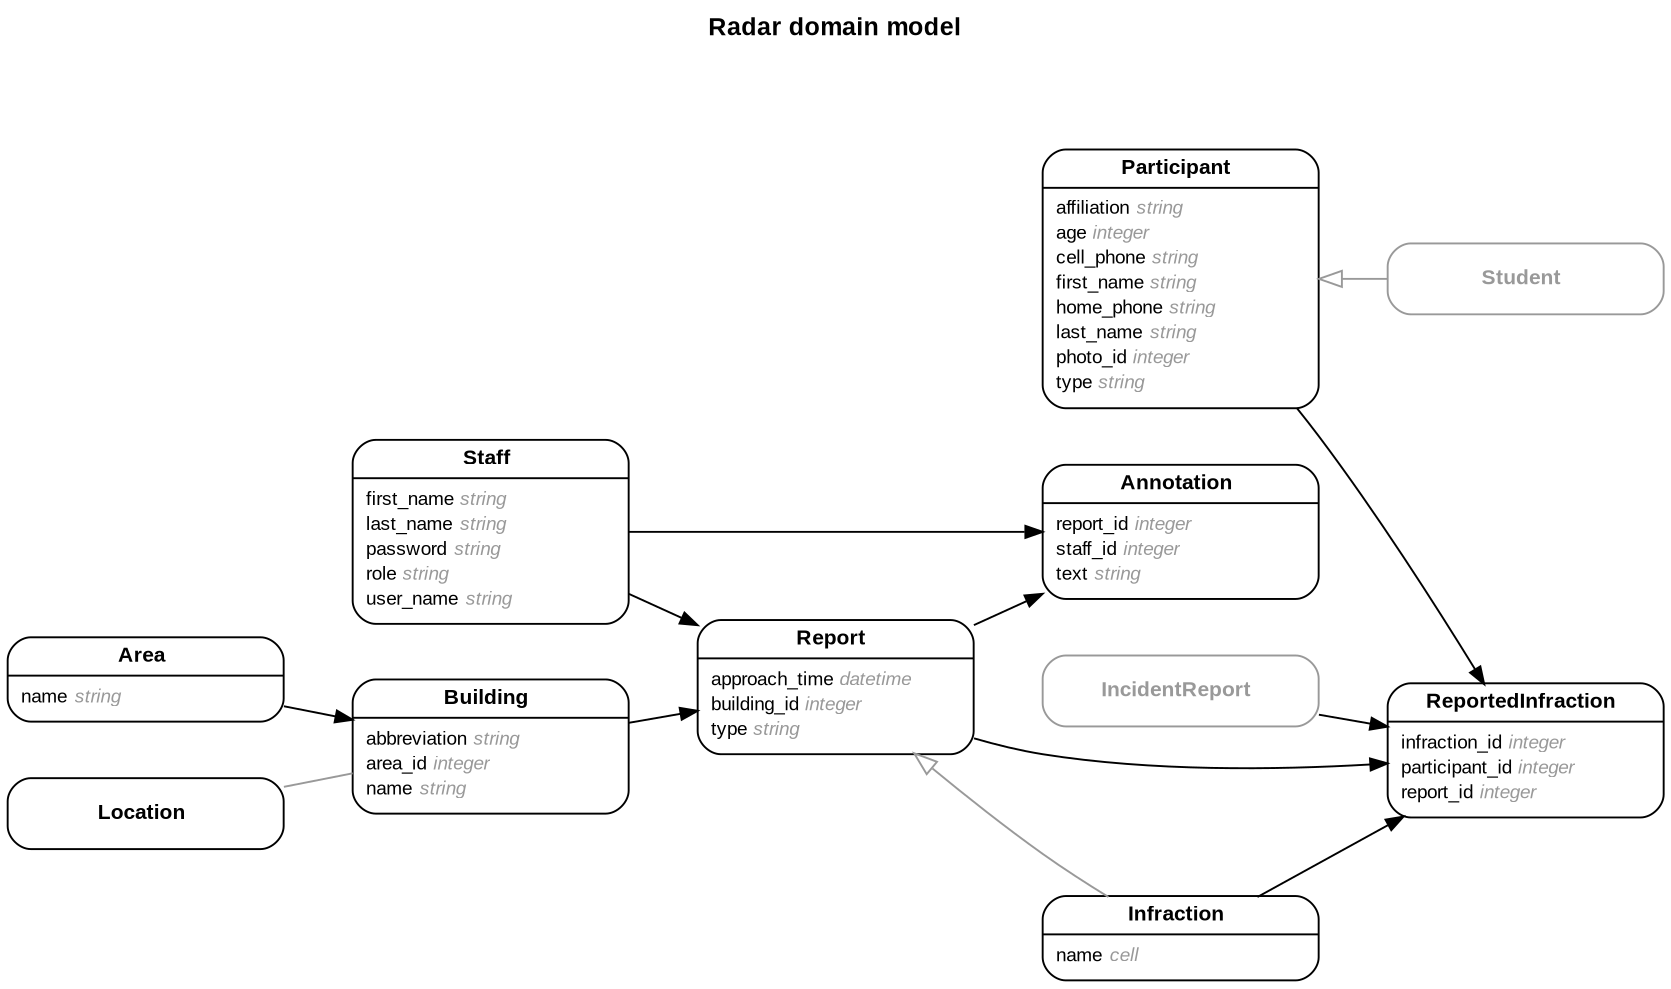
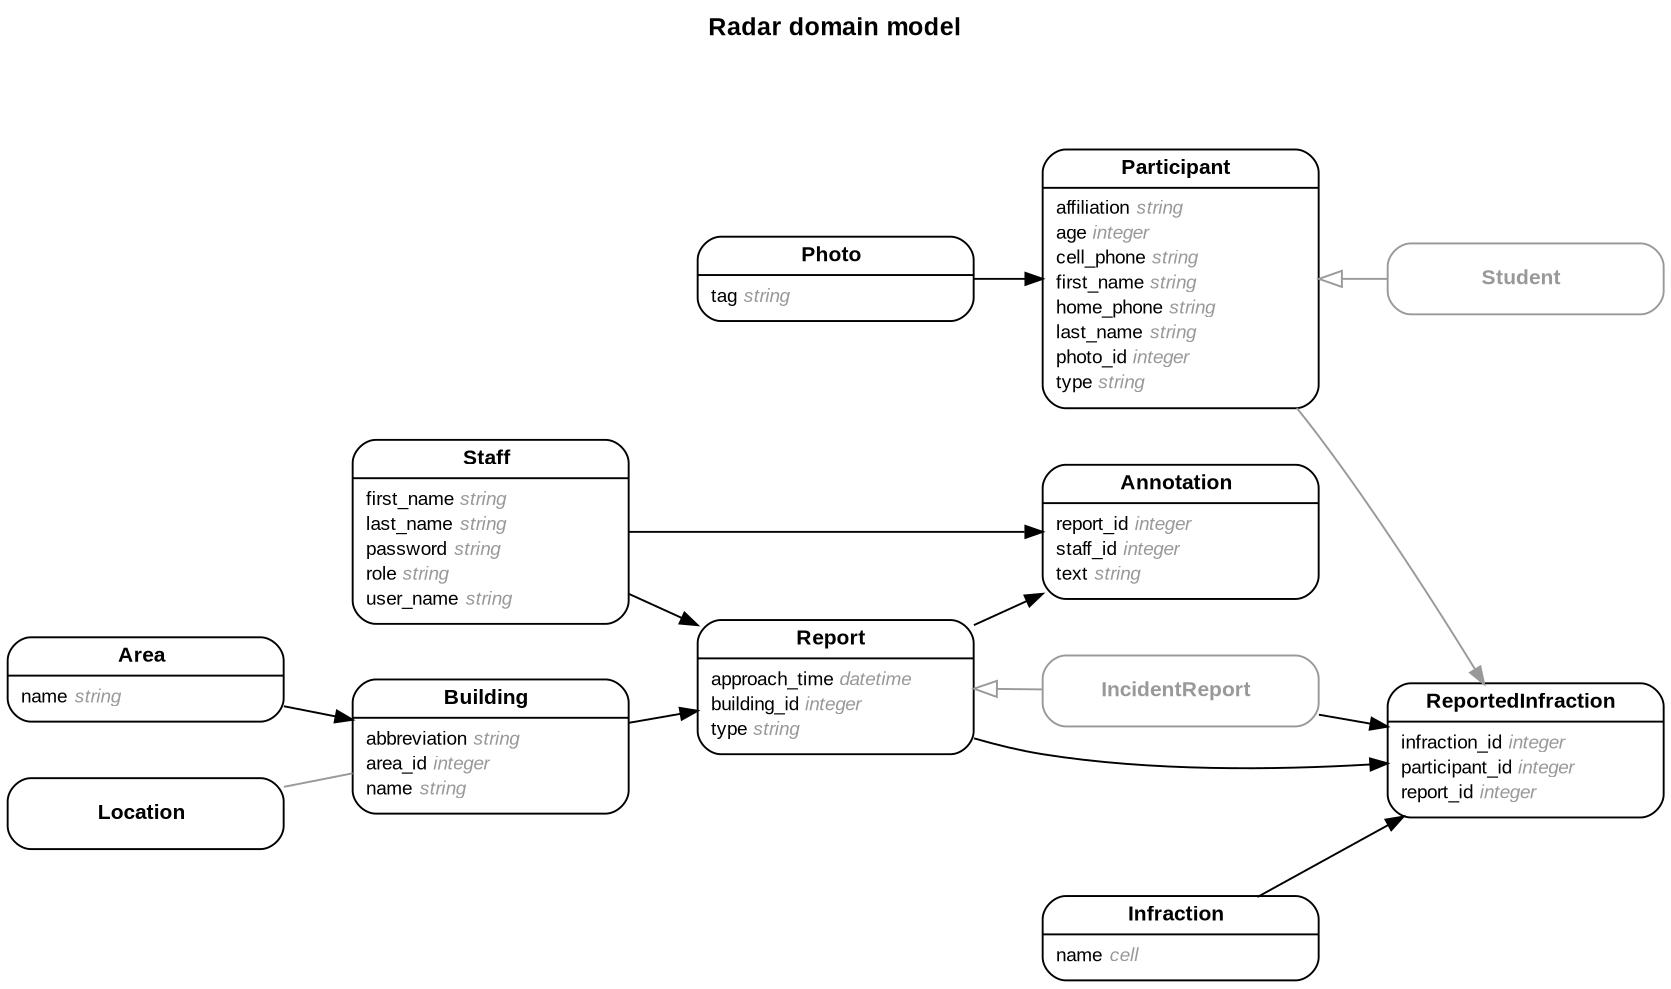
none -> (836, 279)
(1390, 536) -> (1390, 536)
(1018, 836) -> (1020, 689)
